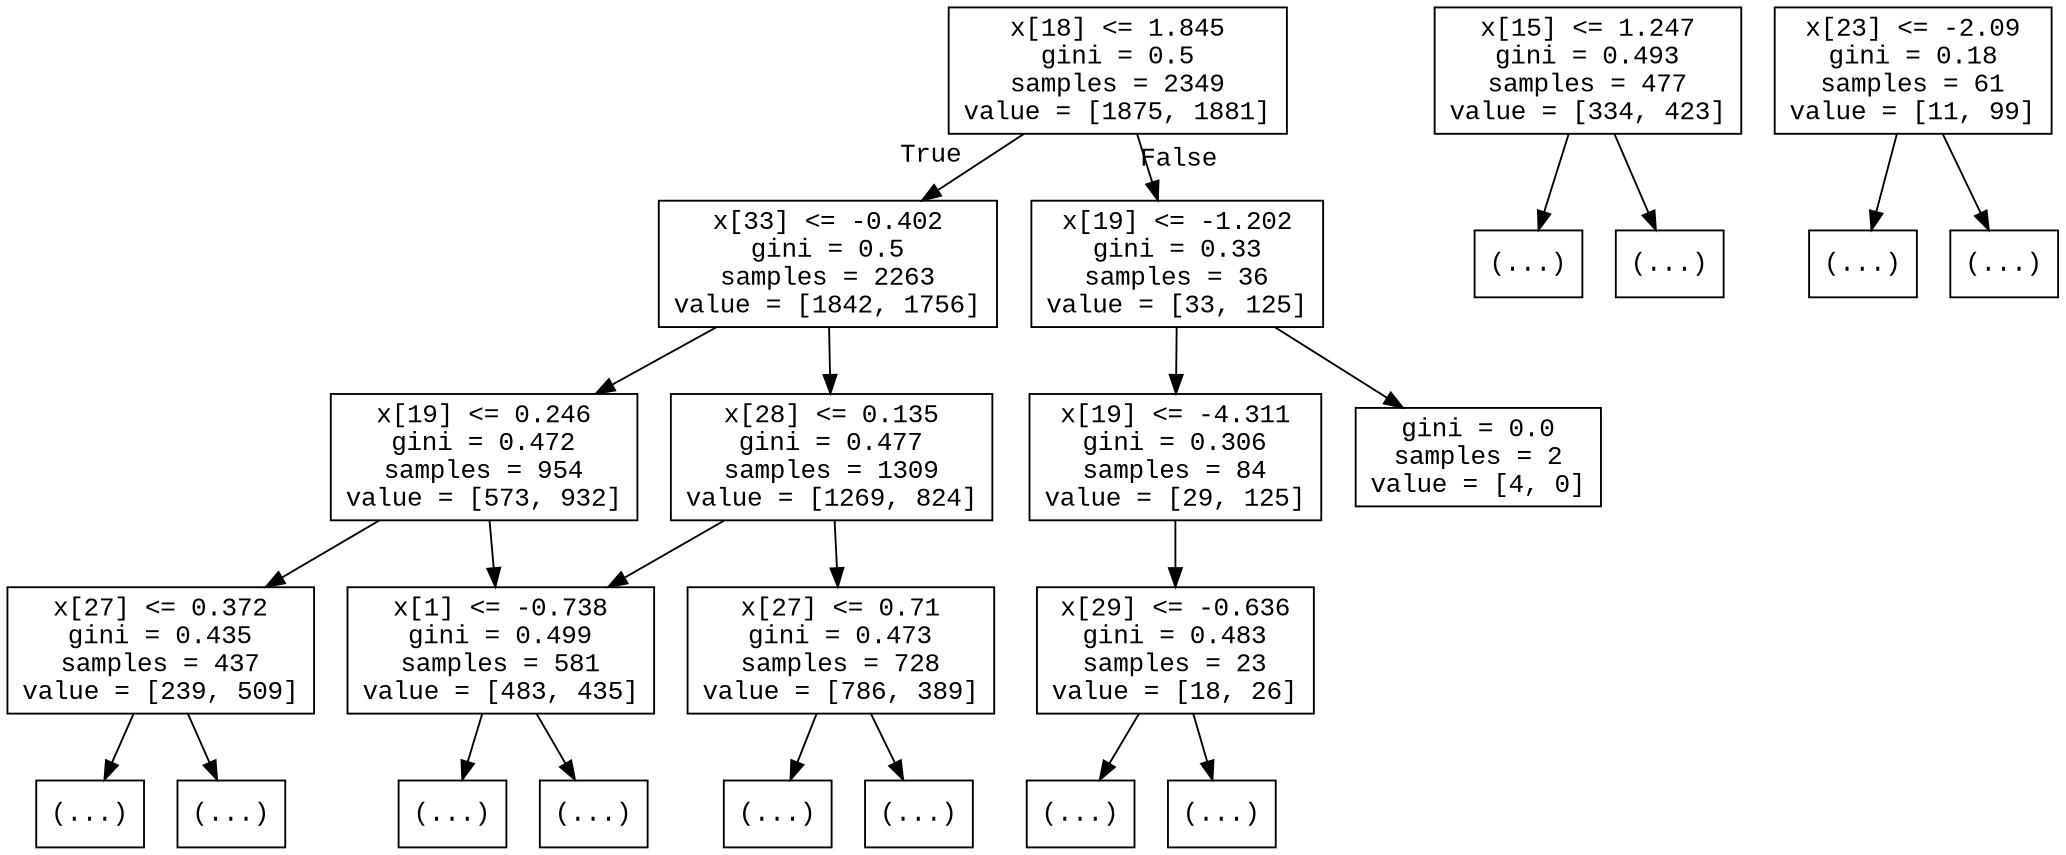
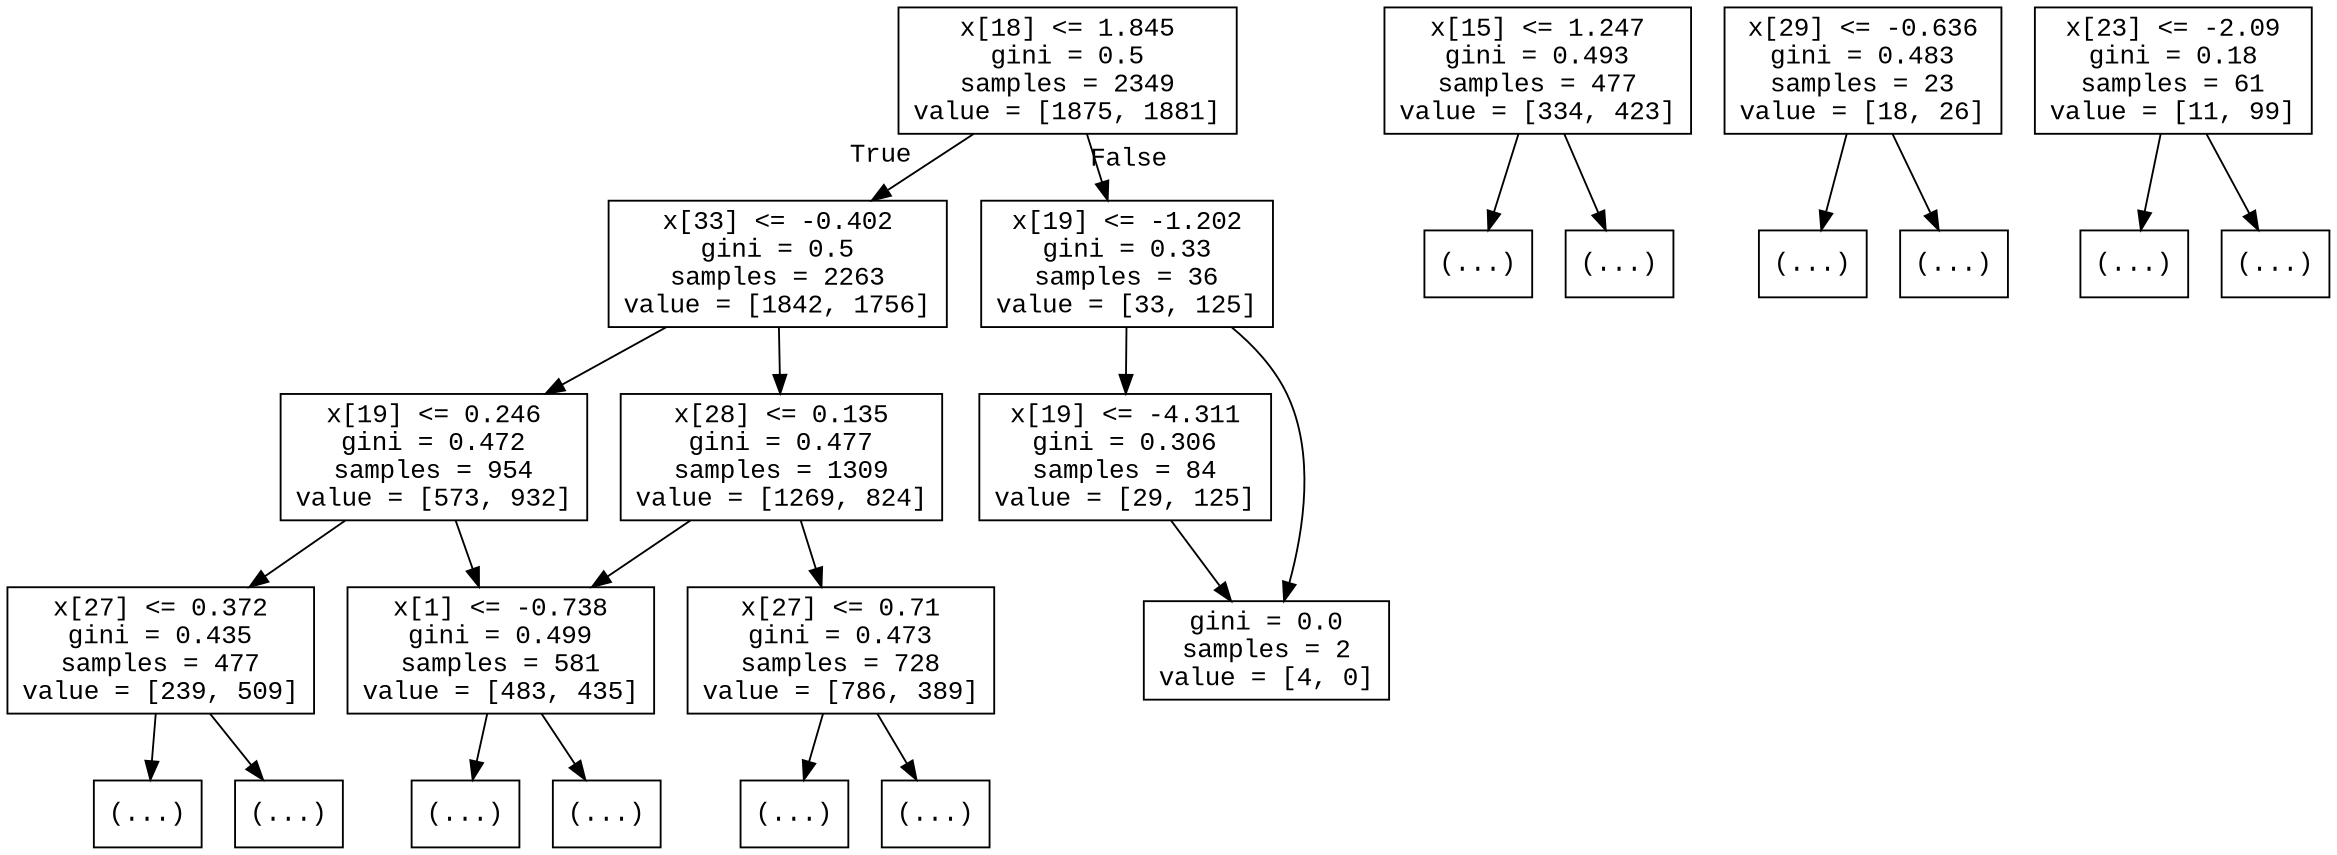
(1175, 544) -> (1195, 553)
(161, 650) -> (161, 650)
